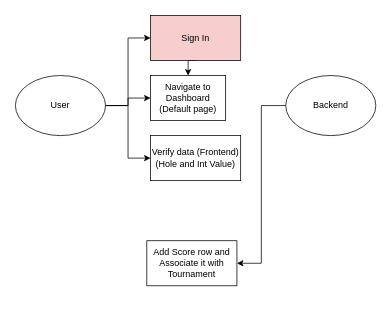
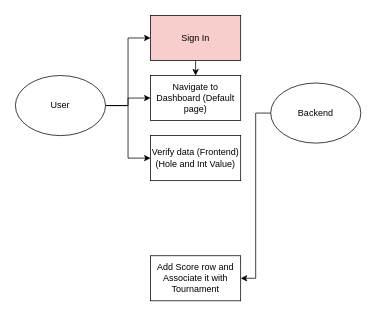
(188, 98) -> (195, 98)
(330, 105) -> (315, 113)
(192, 263) -> (195, 278)
